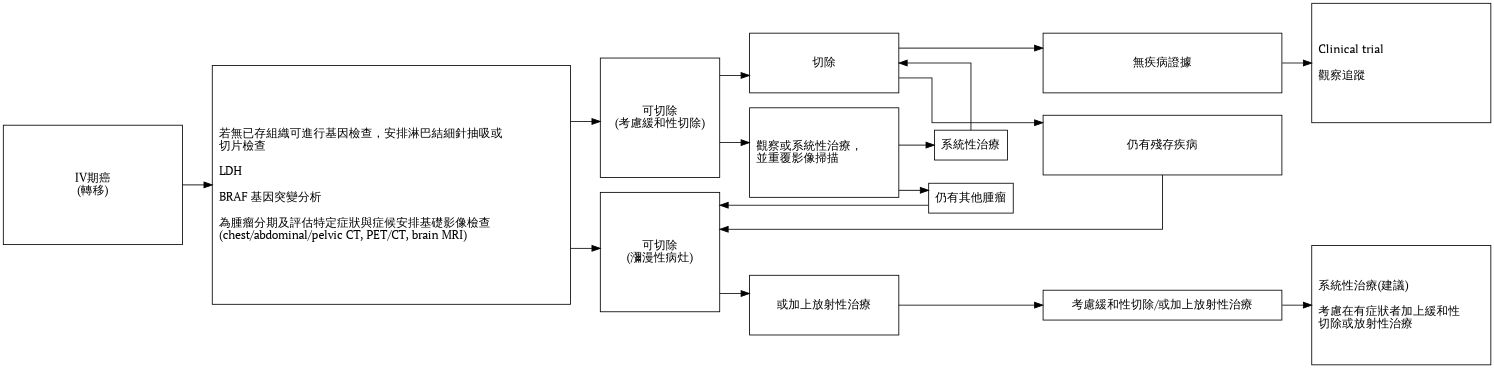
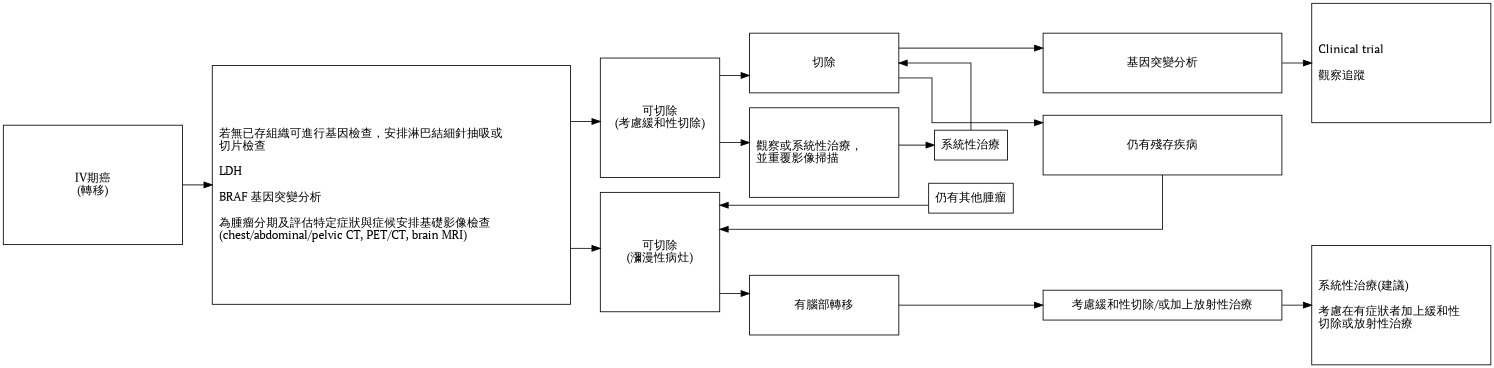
(1162, 63) -> (1162, 63)
(910, 190) -> none
(824, 305) -> (824, 305)
